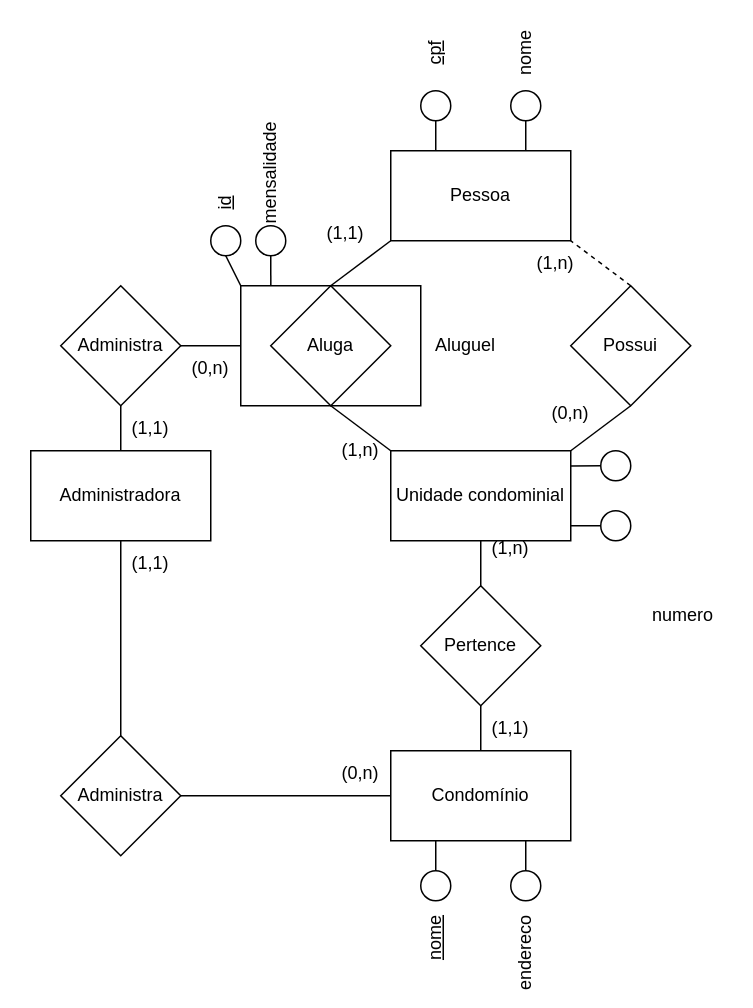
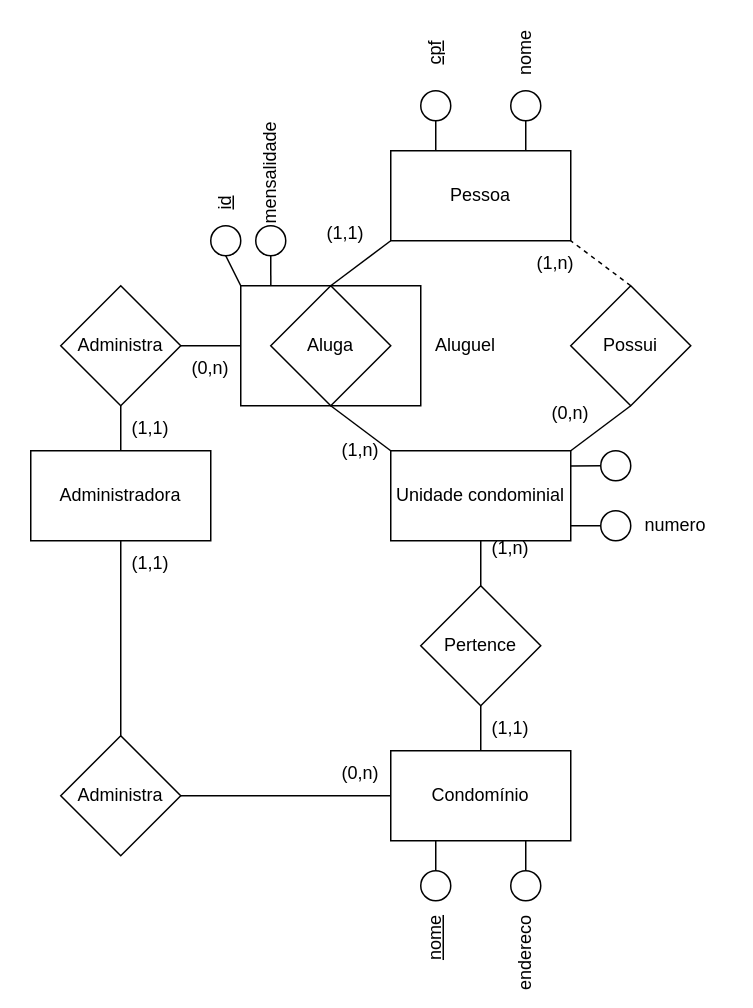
(683, 616) -> (676, 526)
